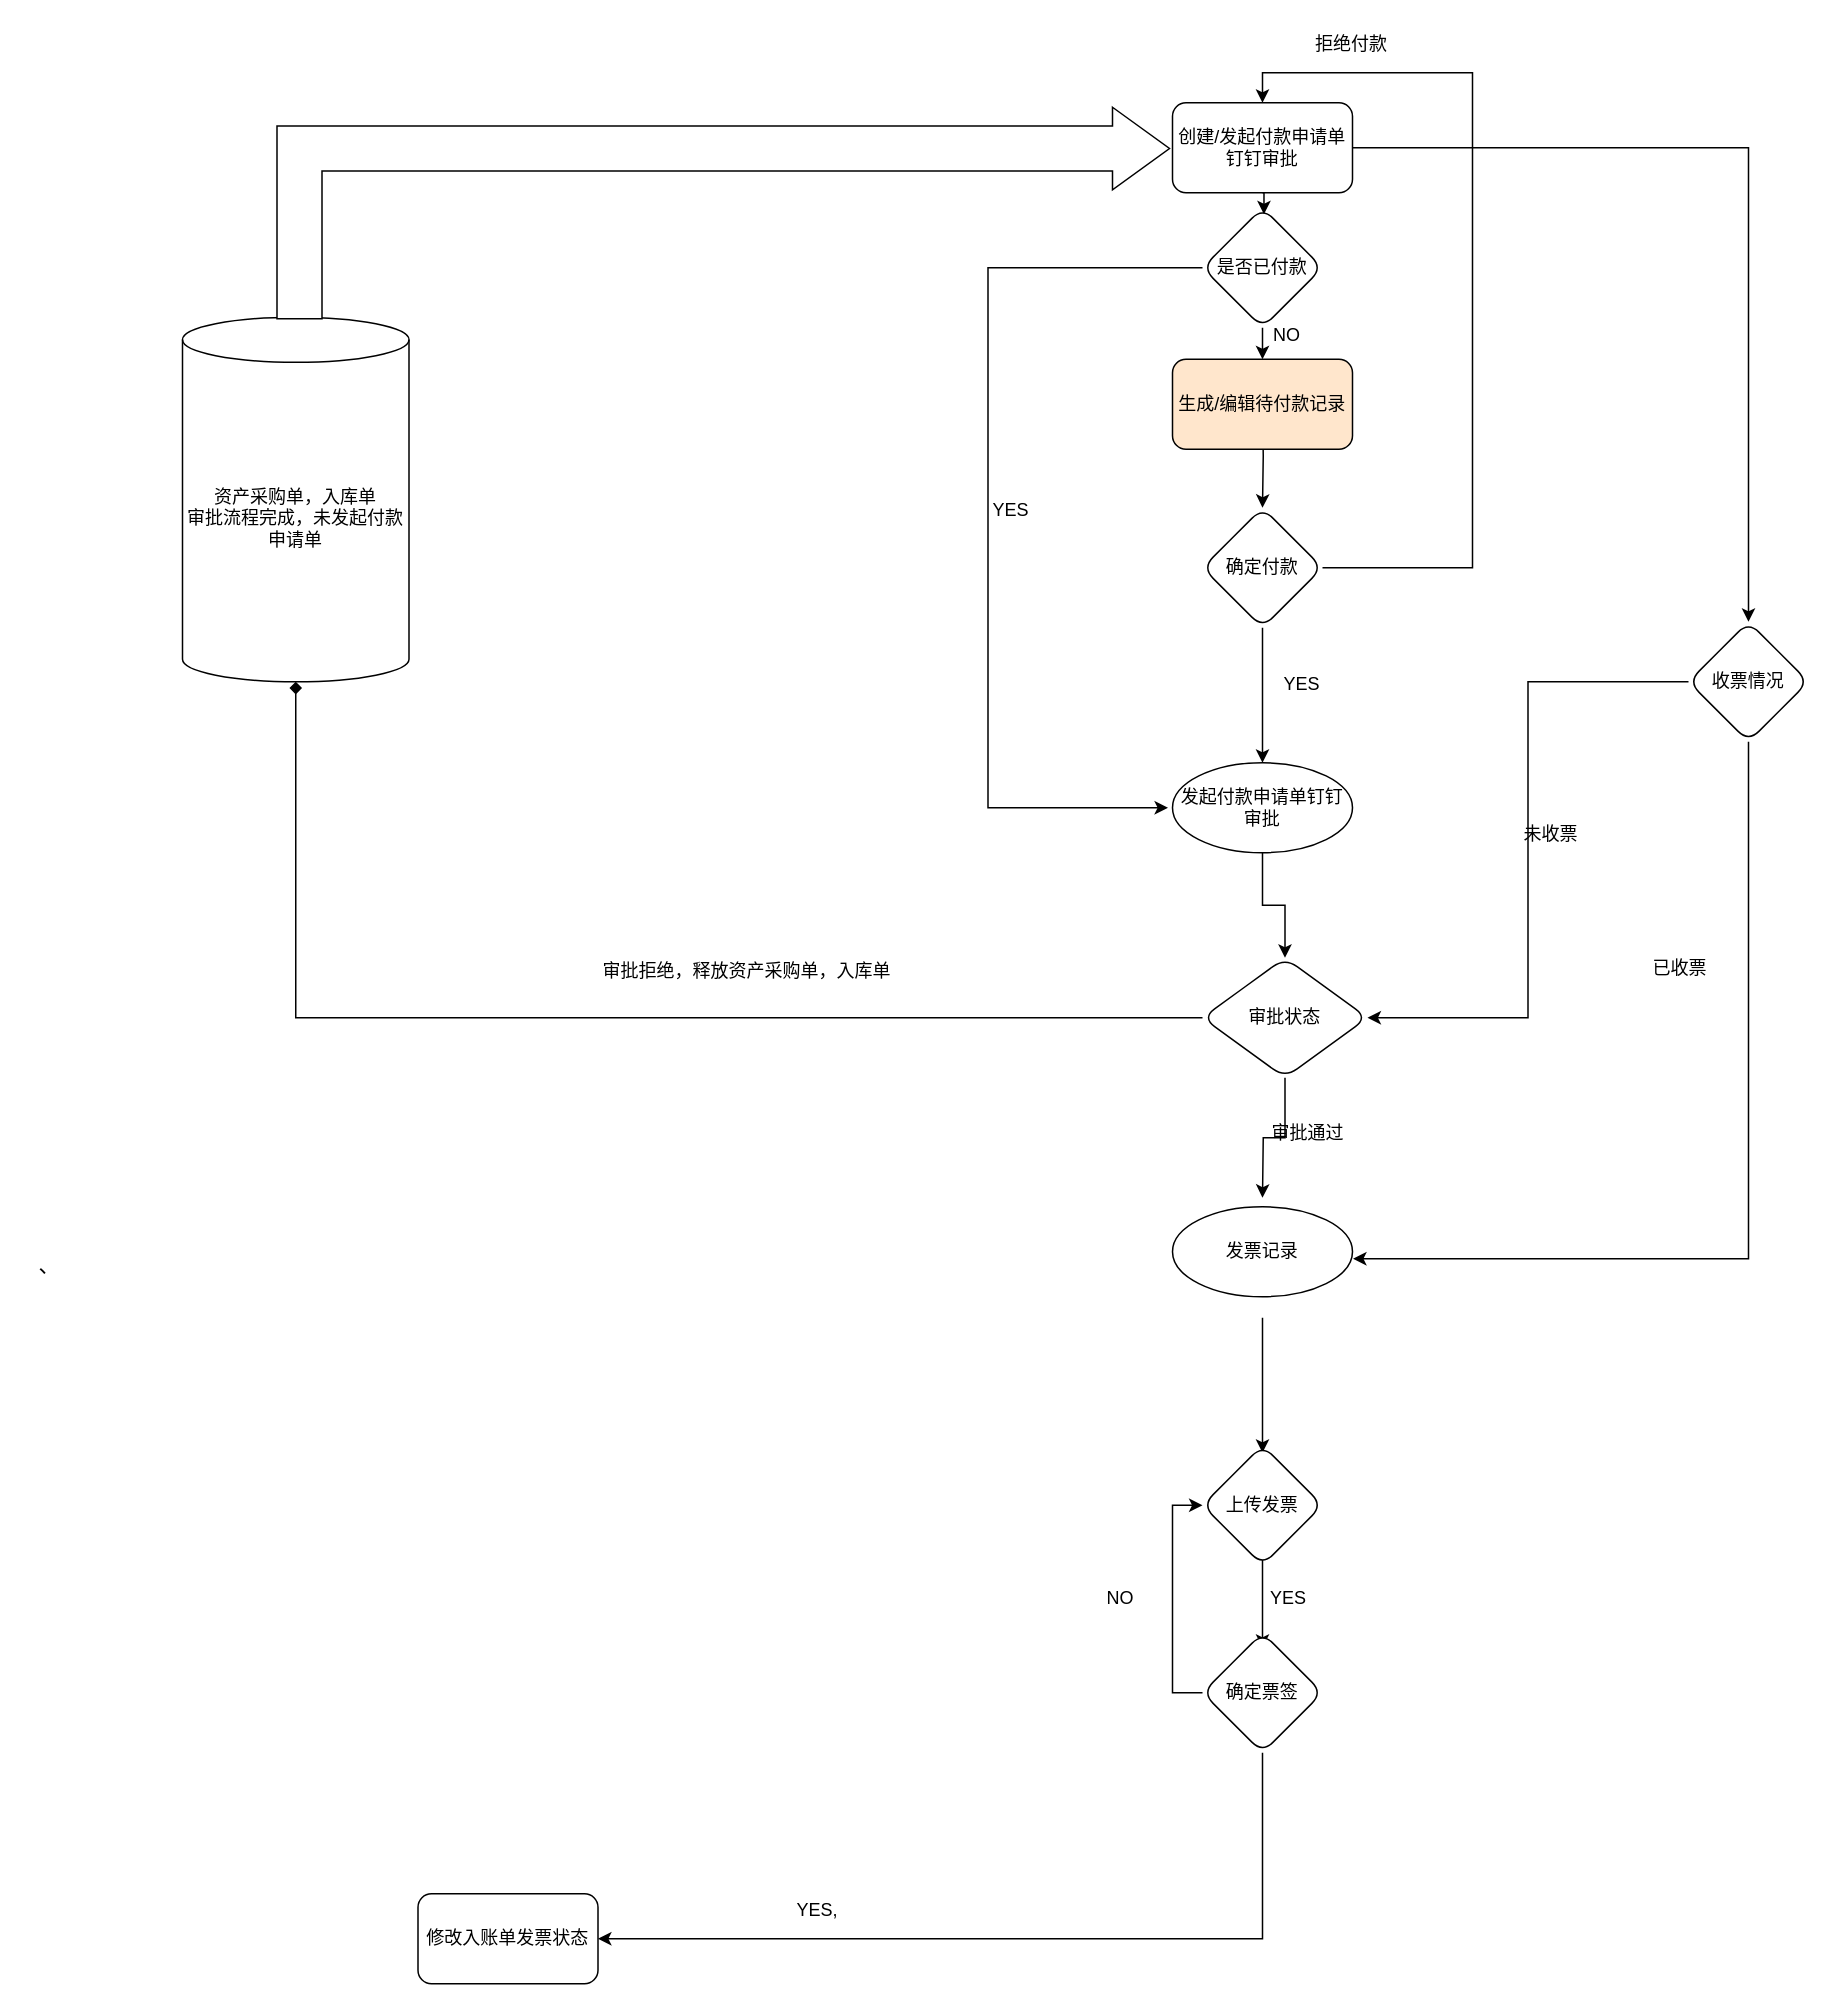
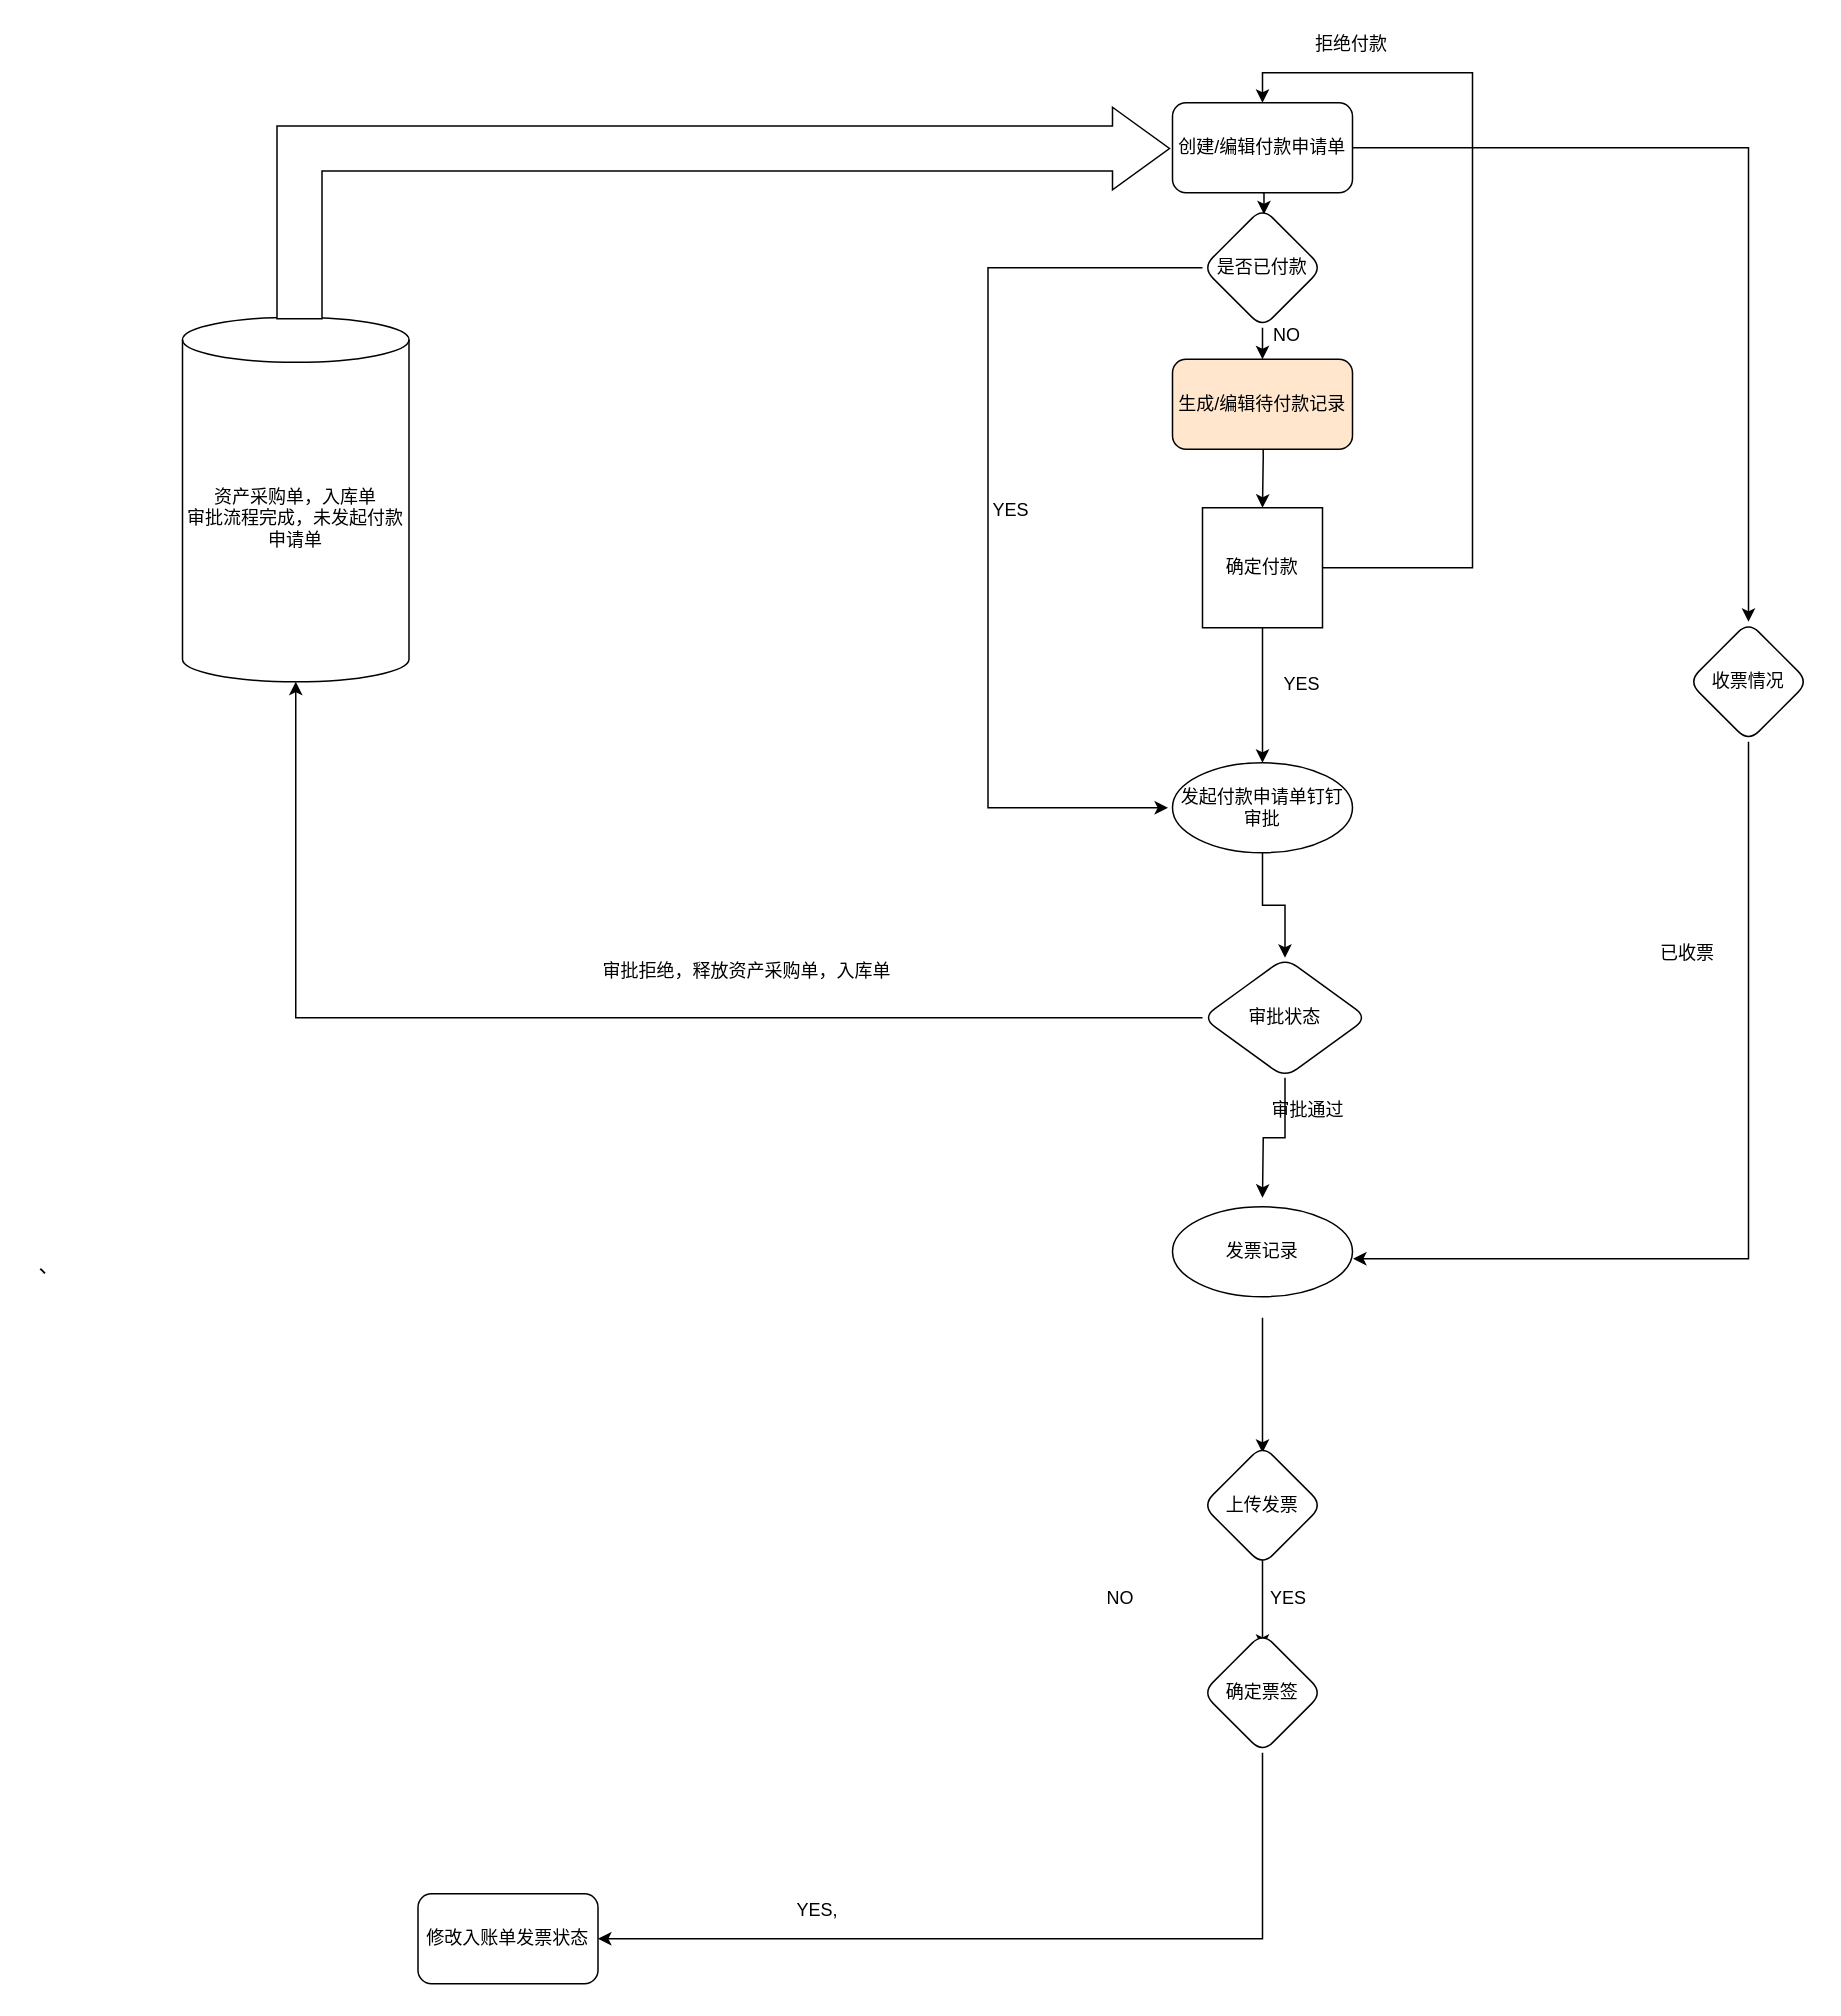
(1262, 148) -> (1262, 148)
(1262, 568) -> (1262, 568)
(296, 694) -> (296, 693)
(1550, 835) -> none
(1528, 845) -> none
(1679, 968) -> (1687, 953)
(1307, 1133) -> (1307, 1111)
(1172, 1605) -> none
